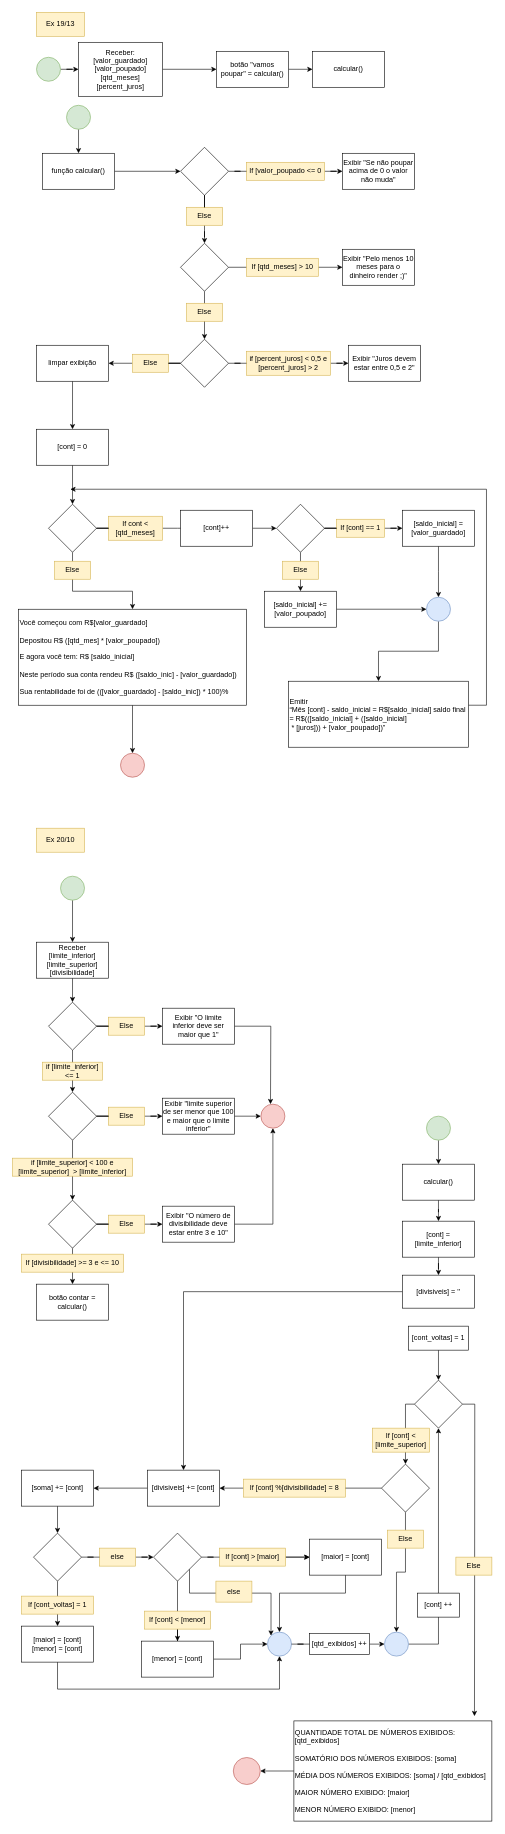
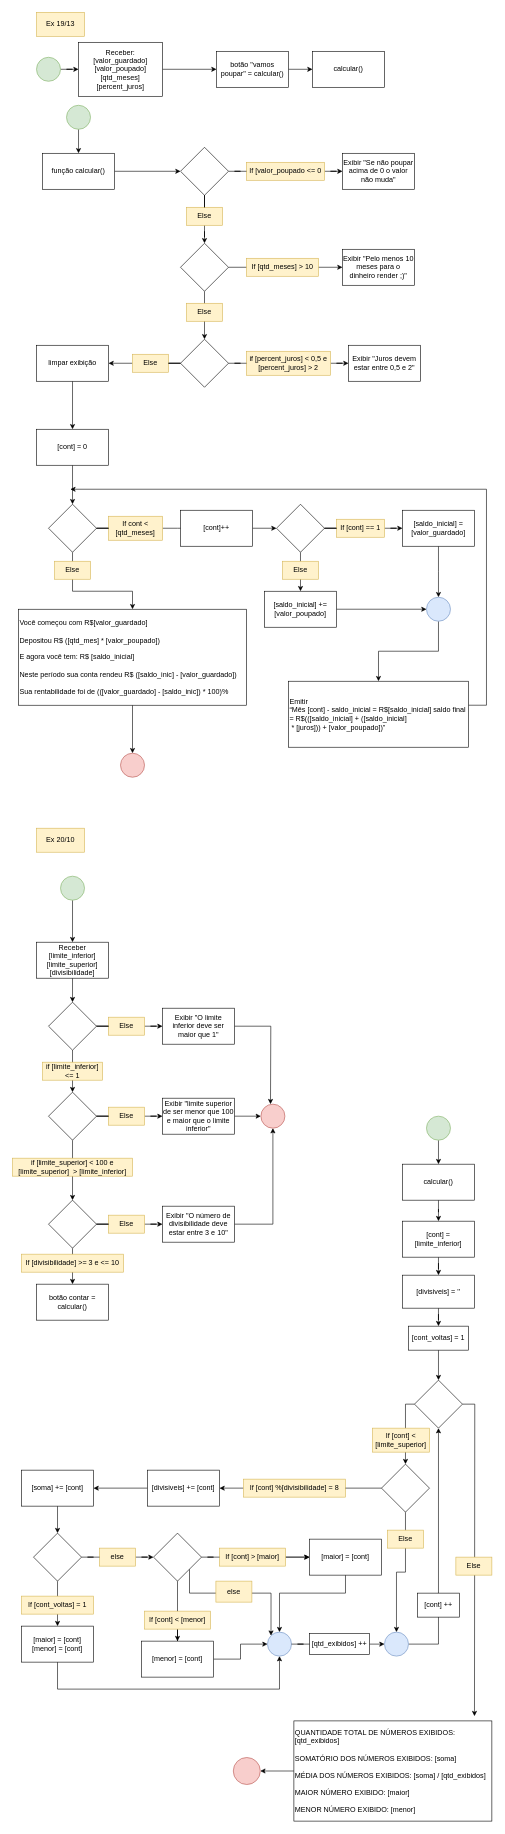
(206, 1292) -> (438, 1319)
